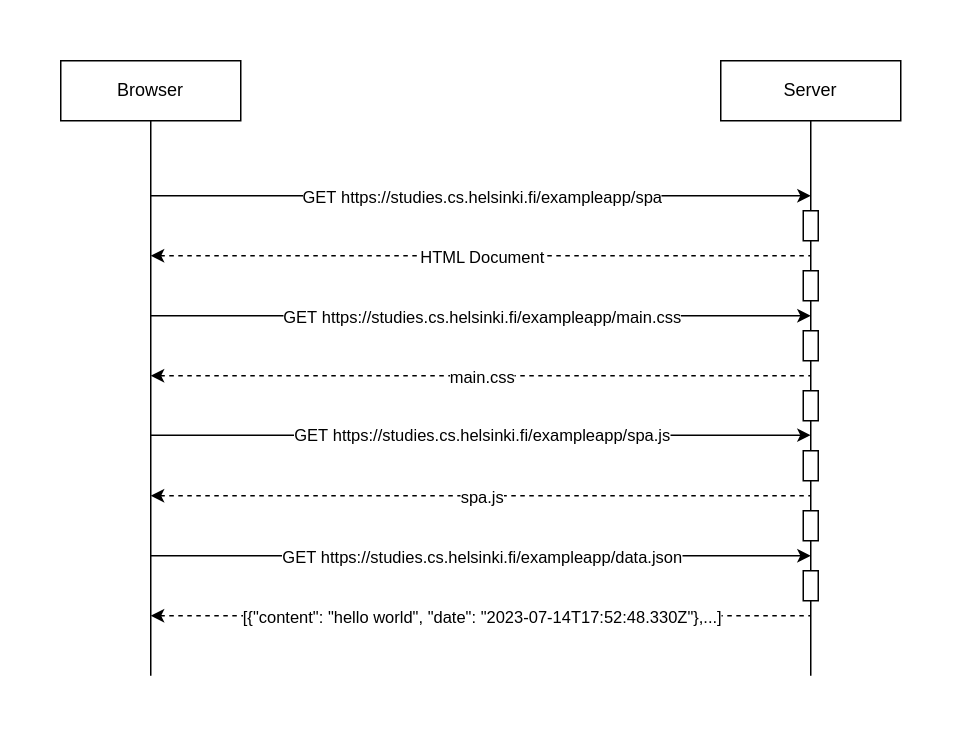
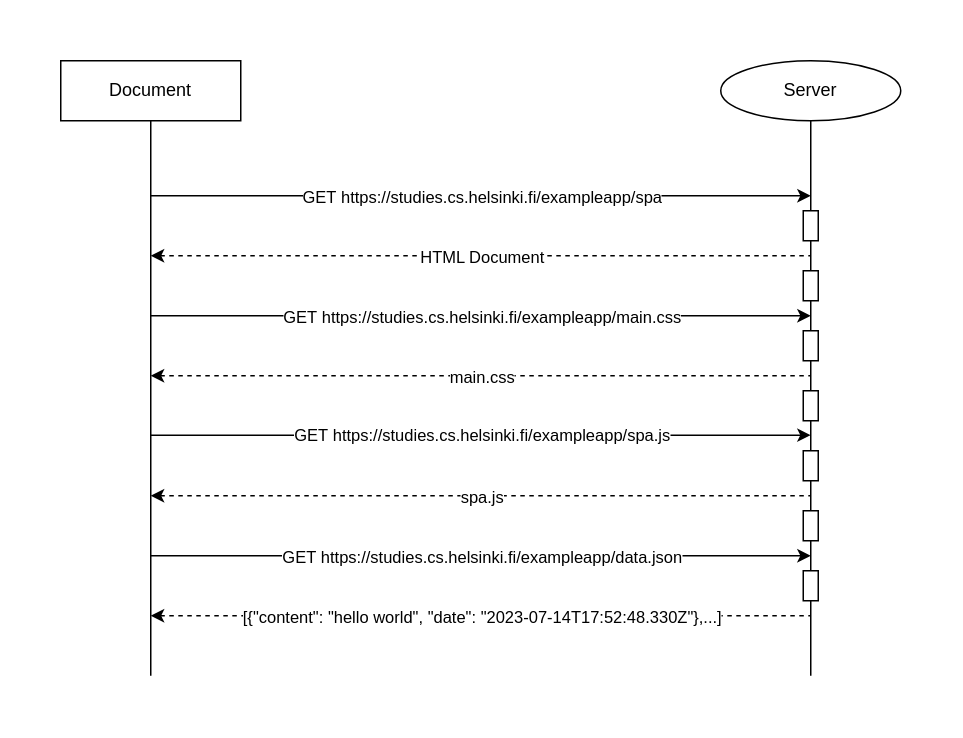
(151, 91) -> (151, 91)
(811, 91) -> (811, 91)
